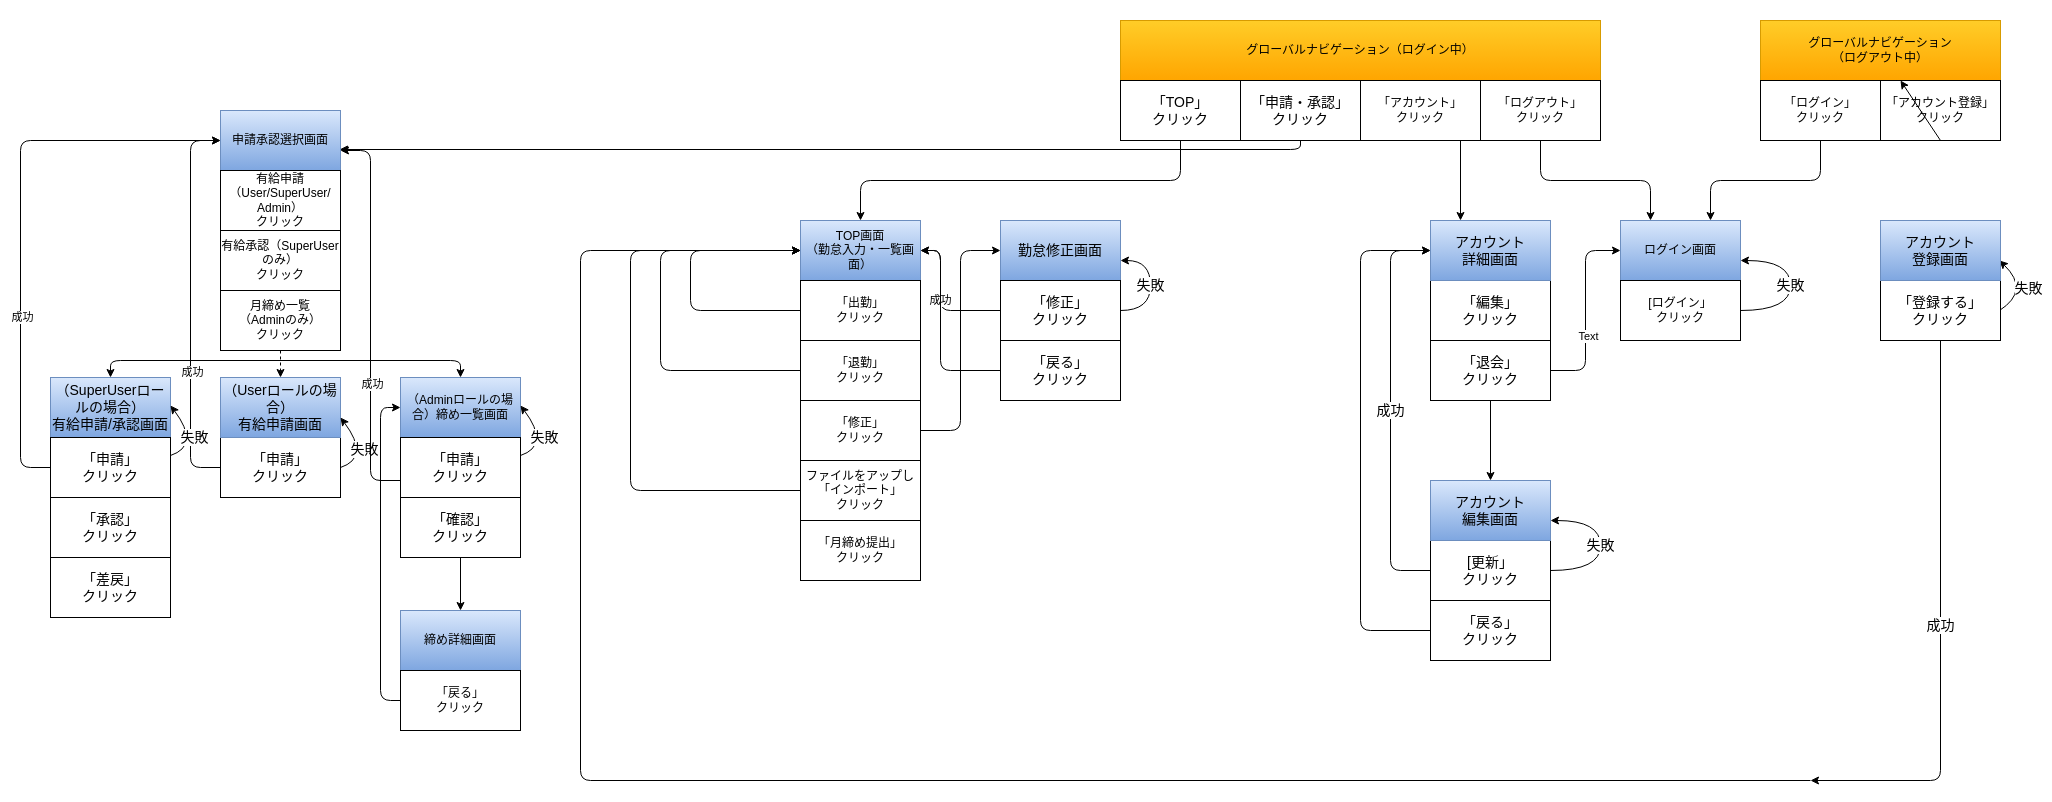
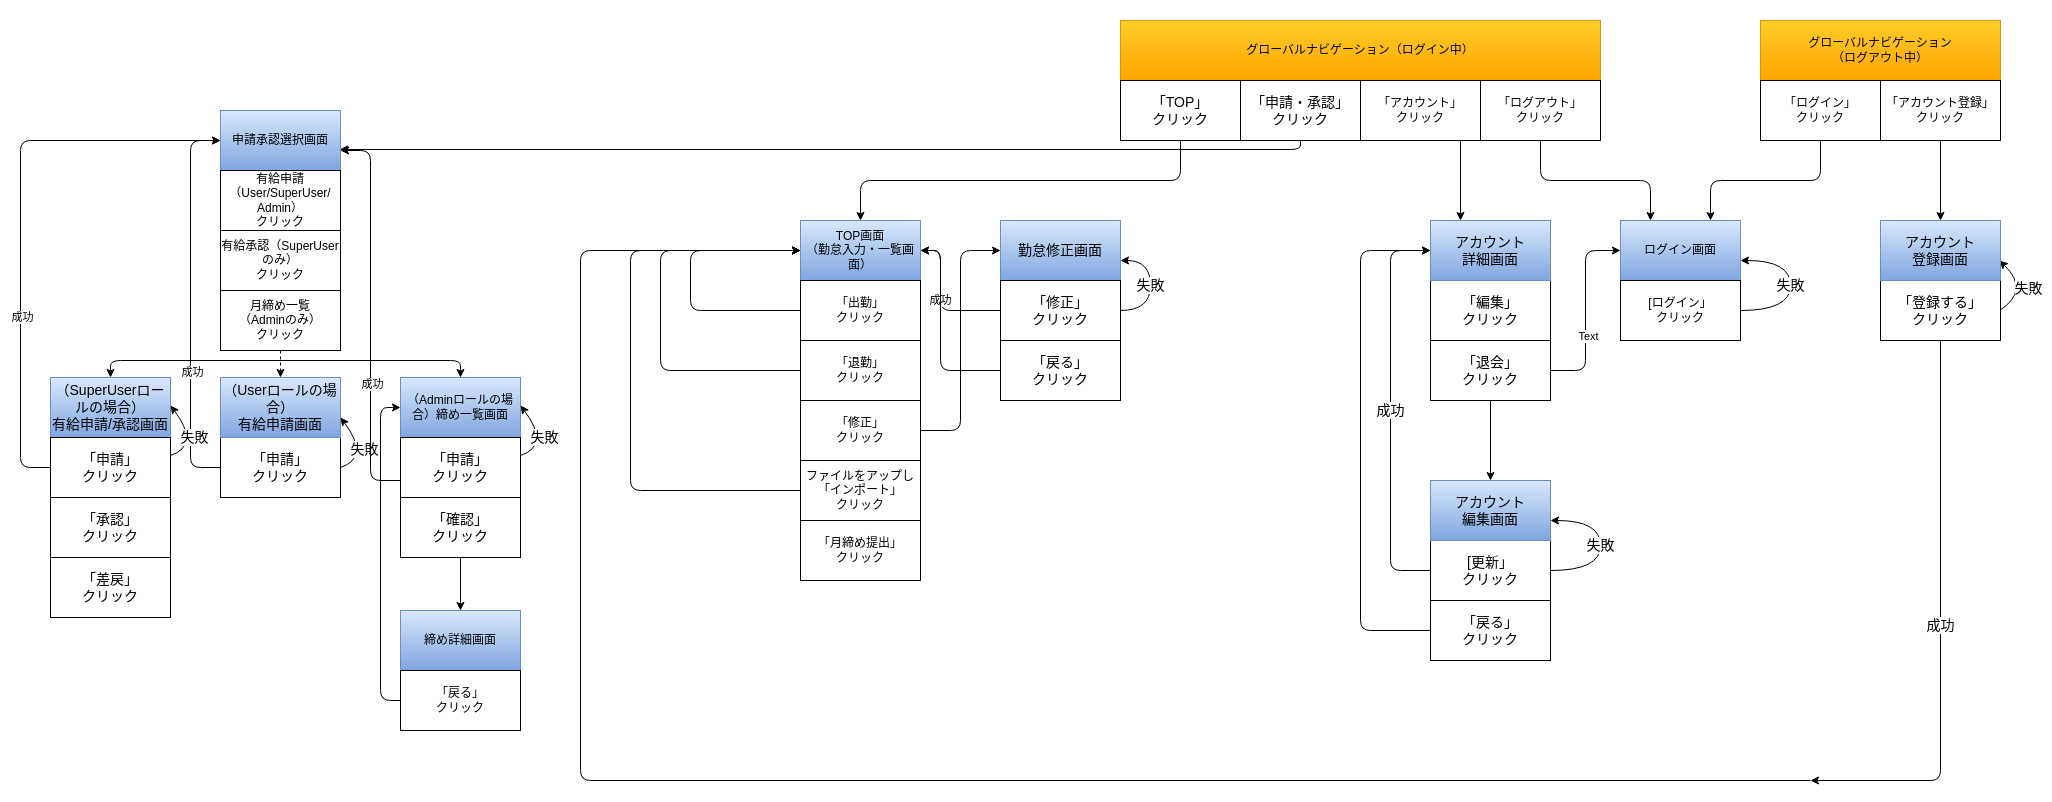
(1923, 114) -> (1941, 177)
